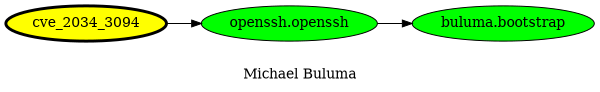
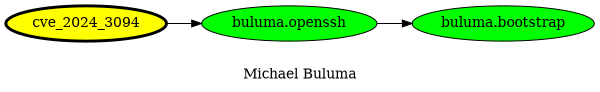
(86, 24) -> (86, 24)
(289, 24) -> (289, 24)
